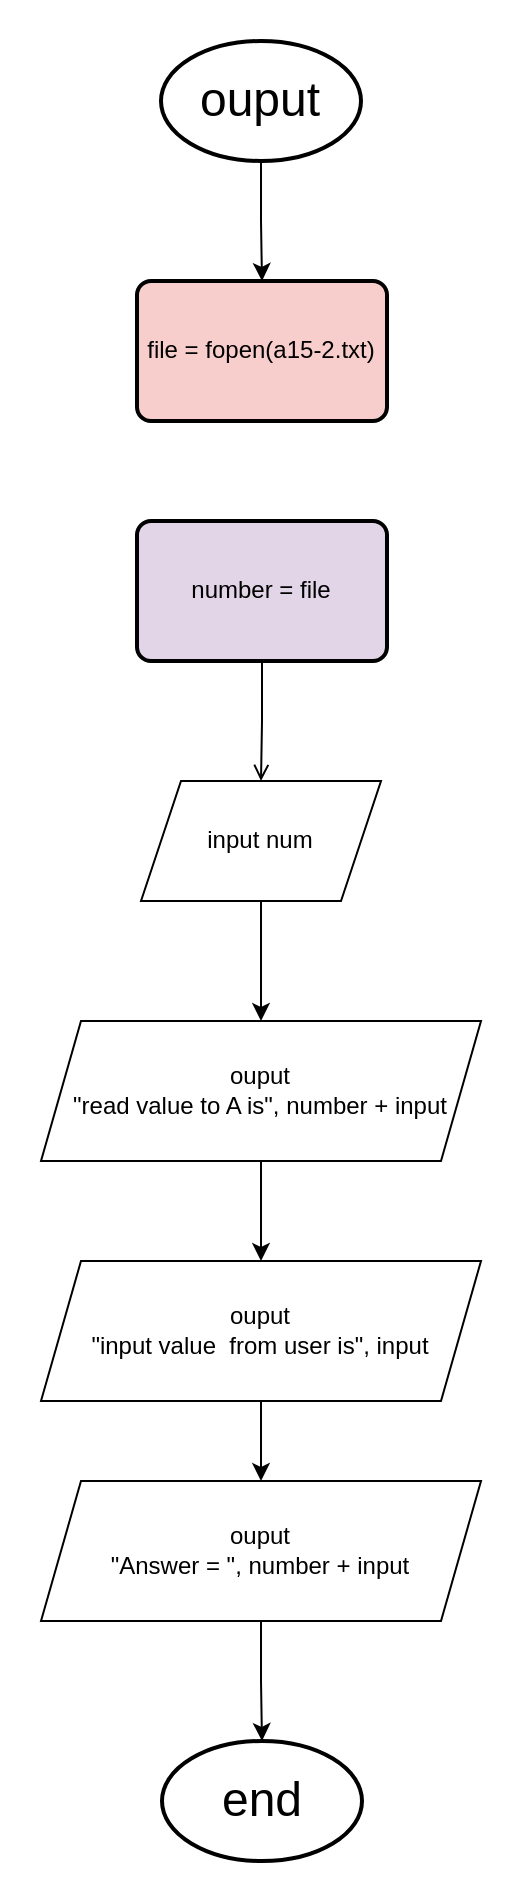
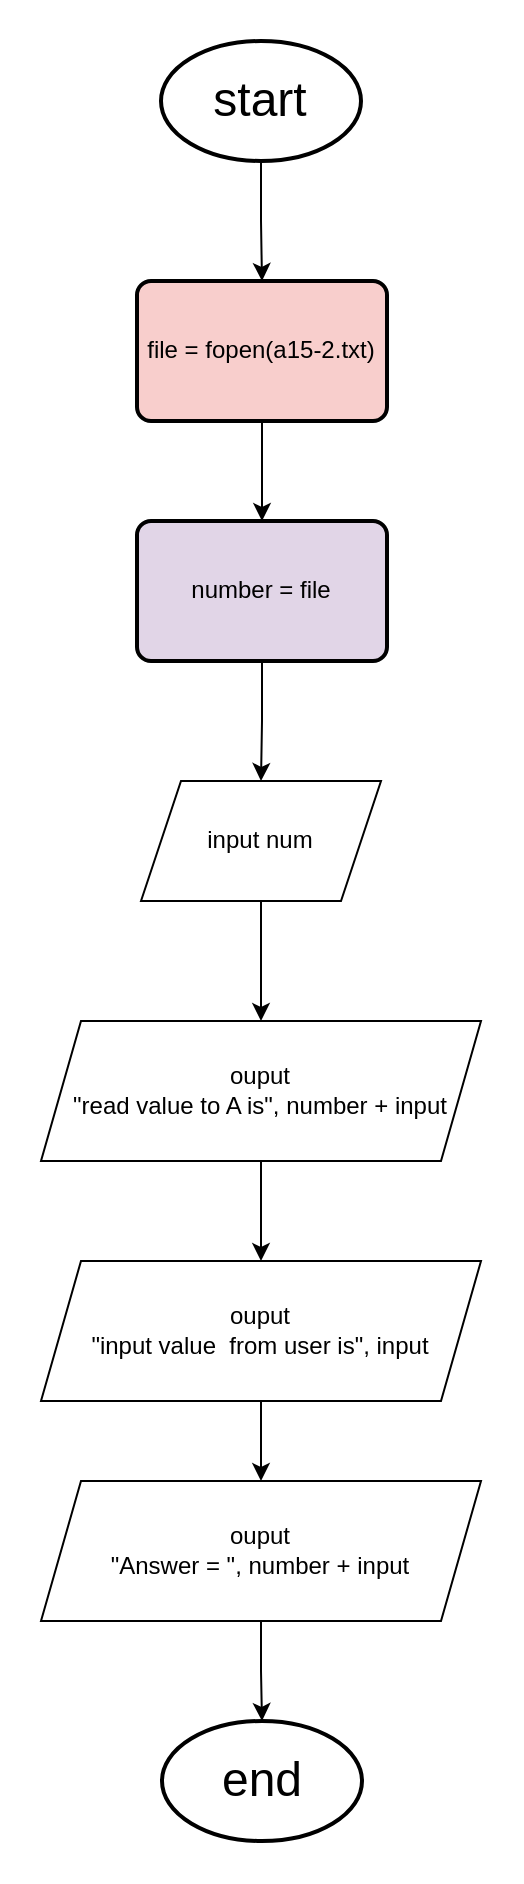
(261, 101) -> (261, 101)
none -> (262, 464)
(261, 769) -> (261, 766)
(262, 1801) -> (262, 1781)
